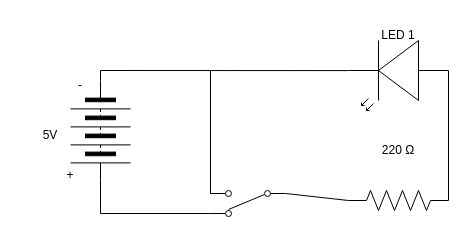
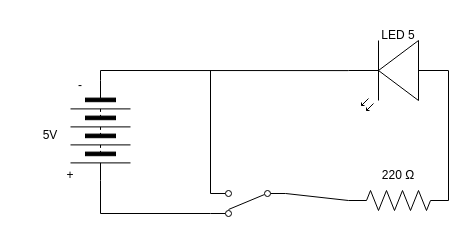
(399, 36) -> (399, 36)
(399, 151) -> (399, 176)
